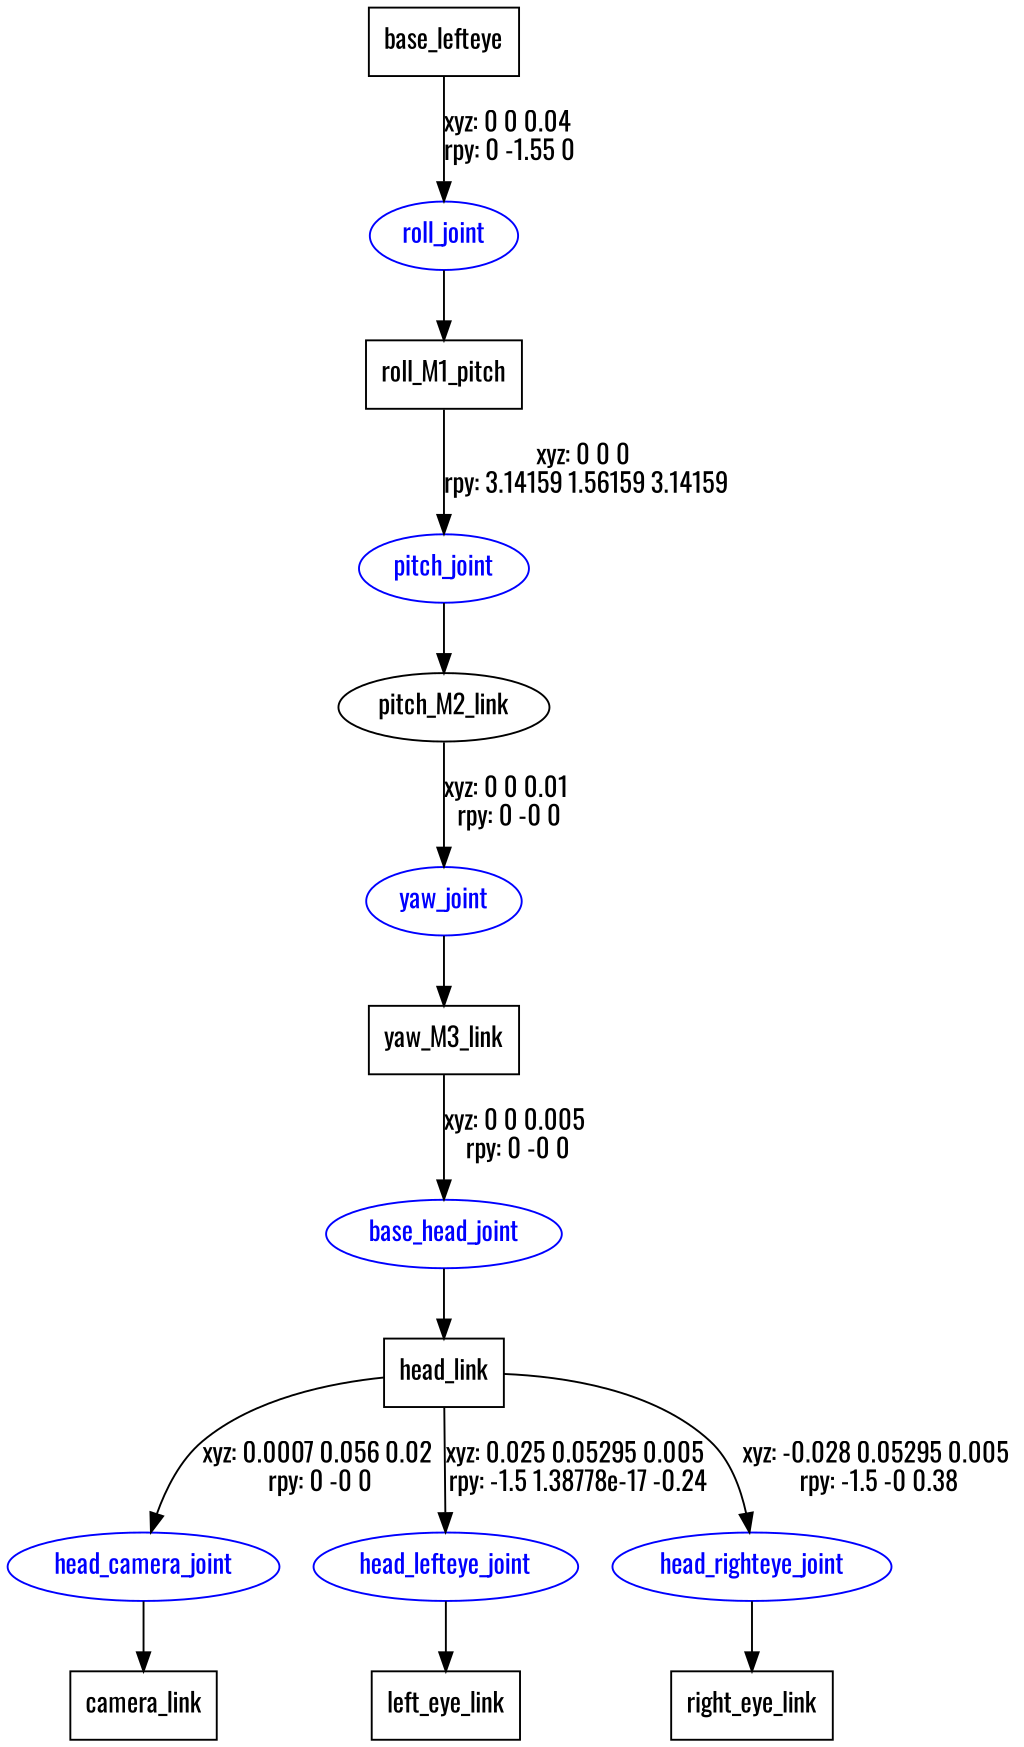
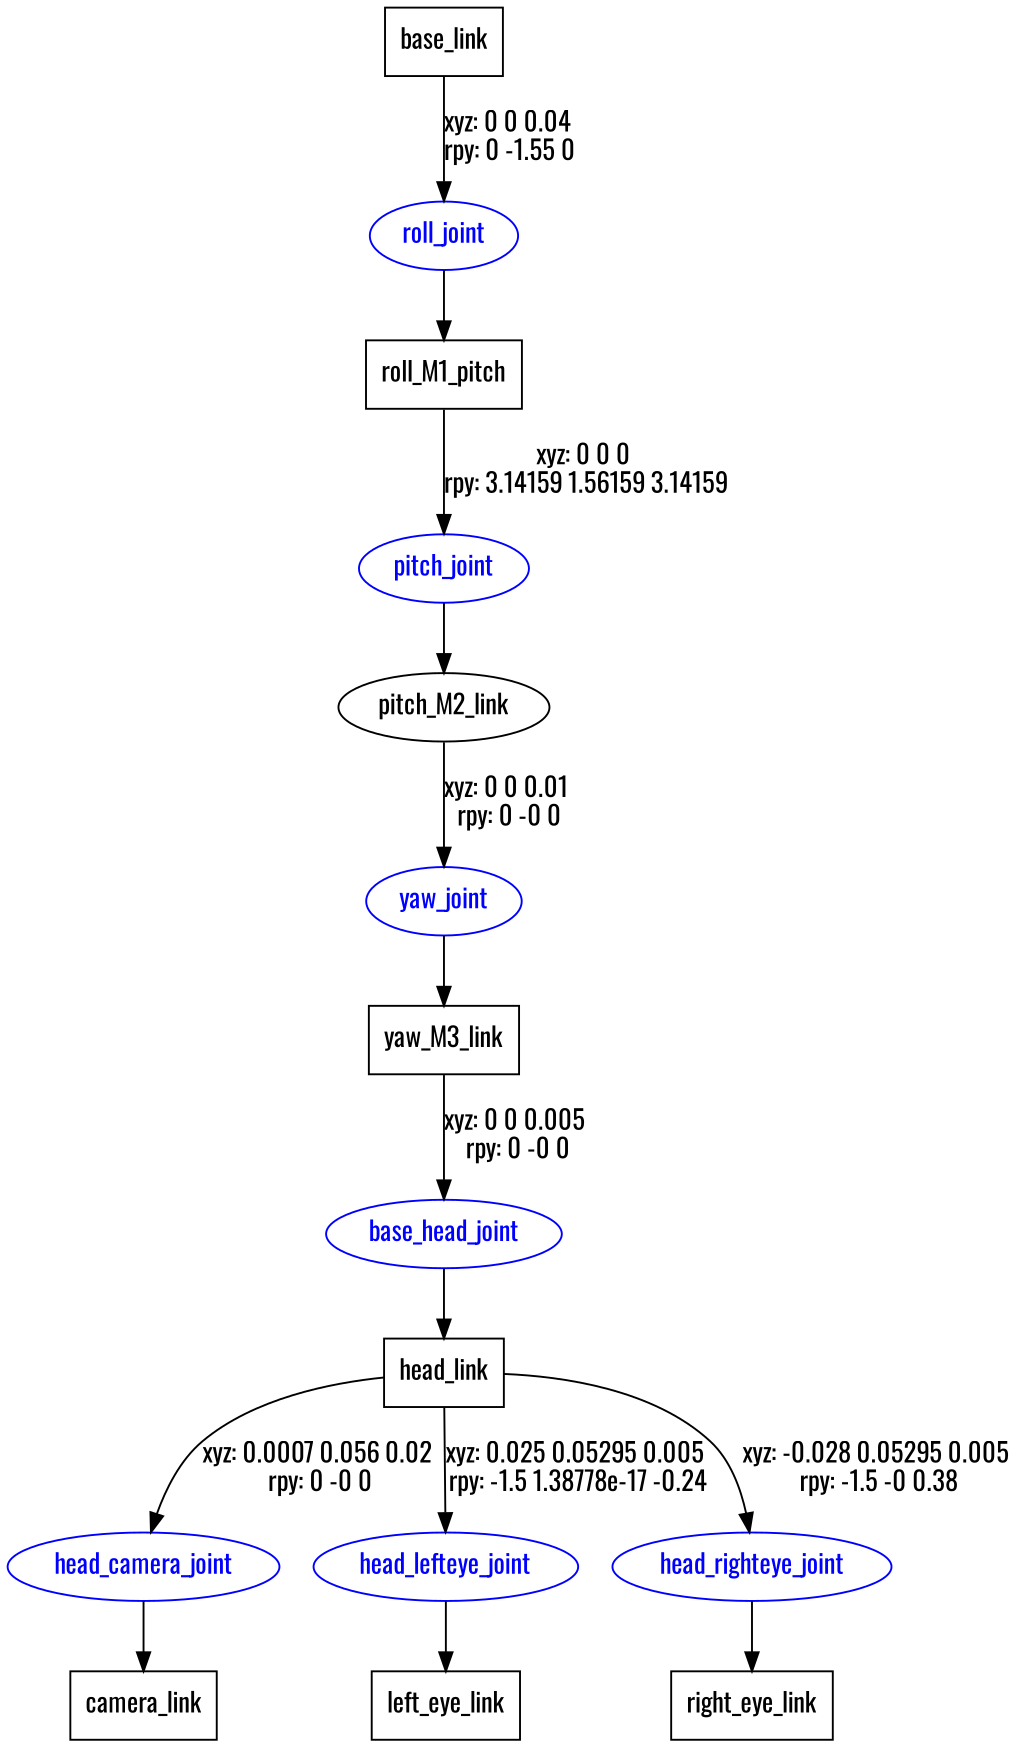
(444, 42) -> (444, 42)
